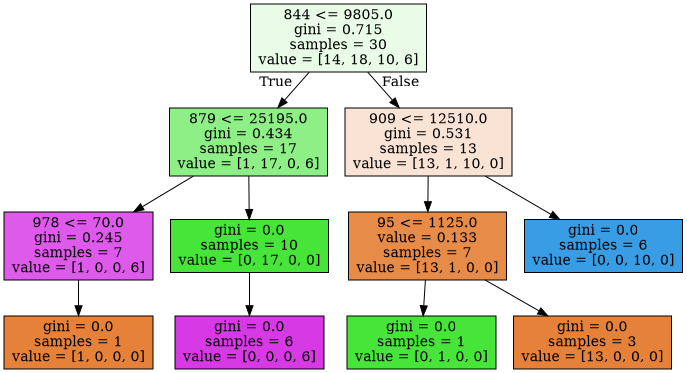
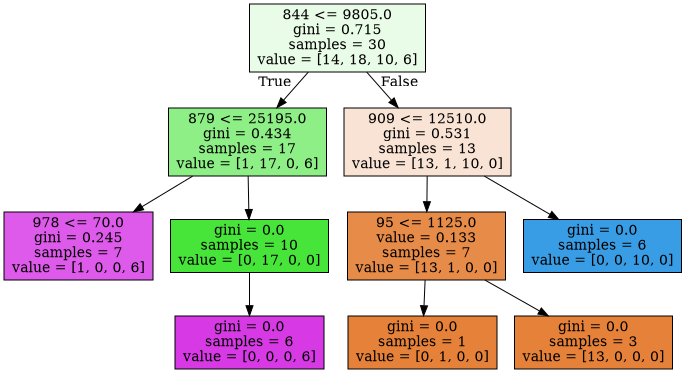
(78, 342) -> none
(422, 342) -> (422, 342)
